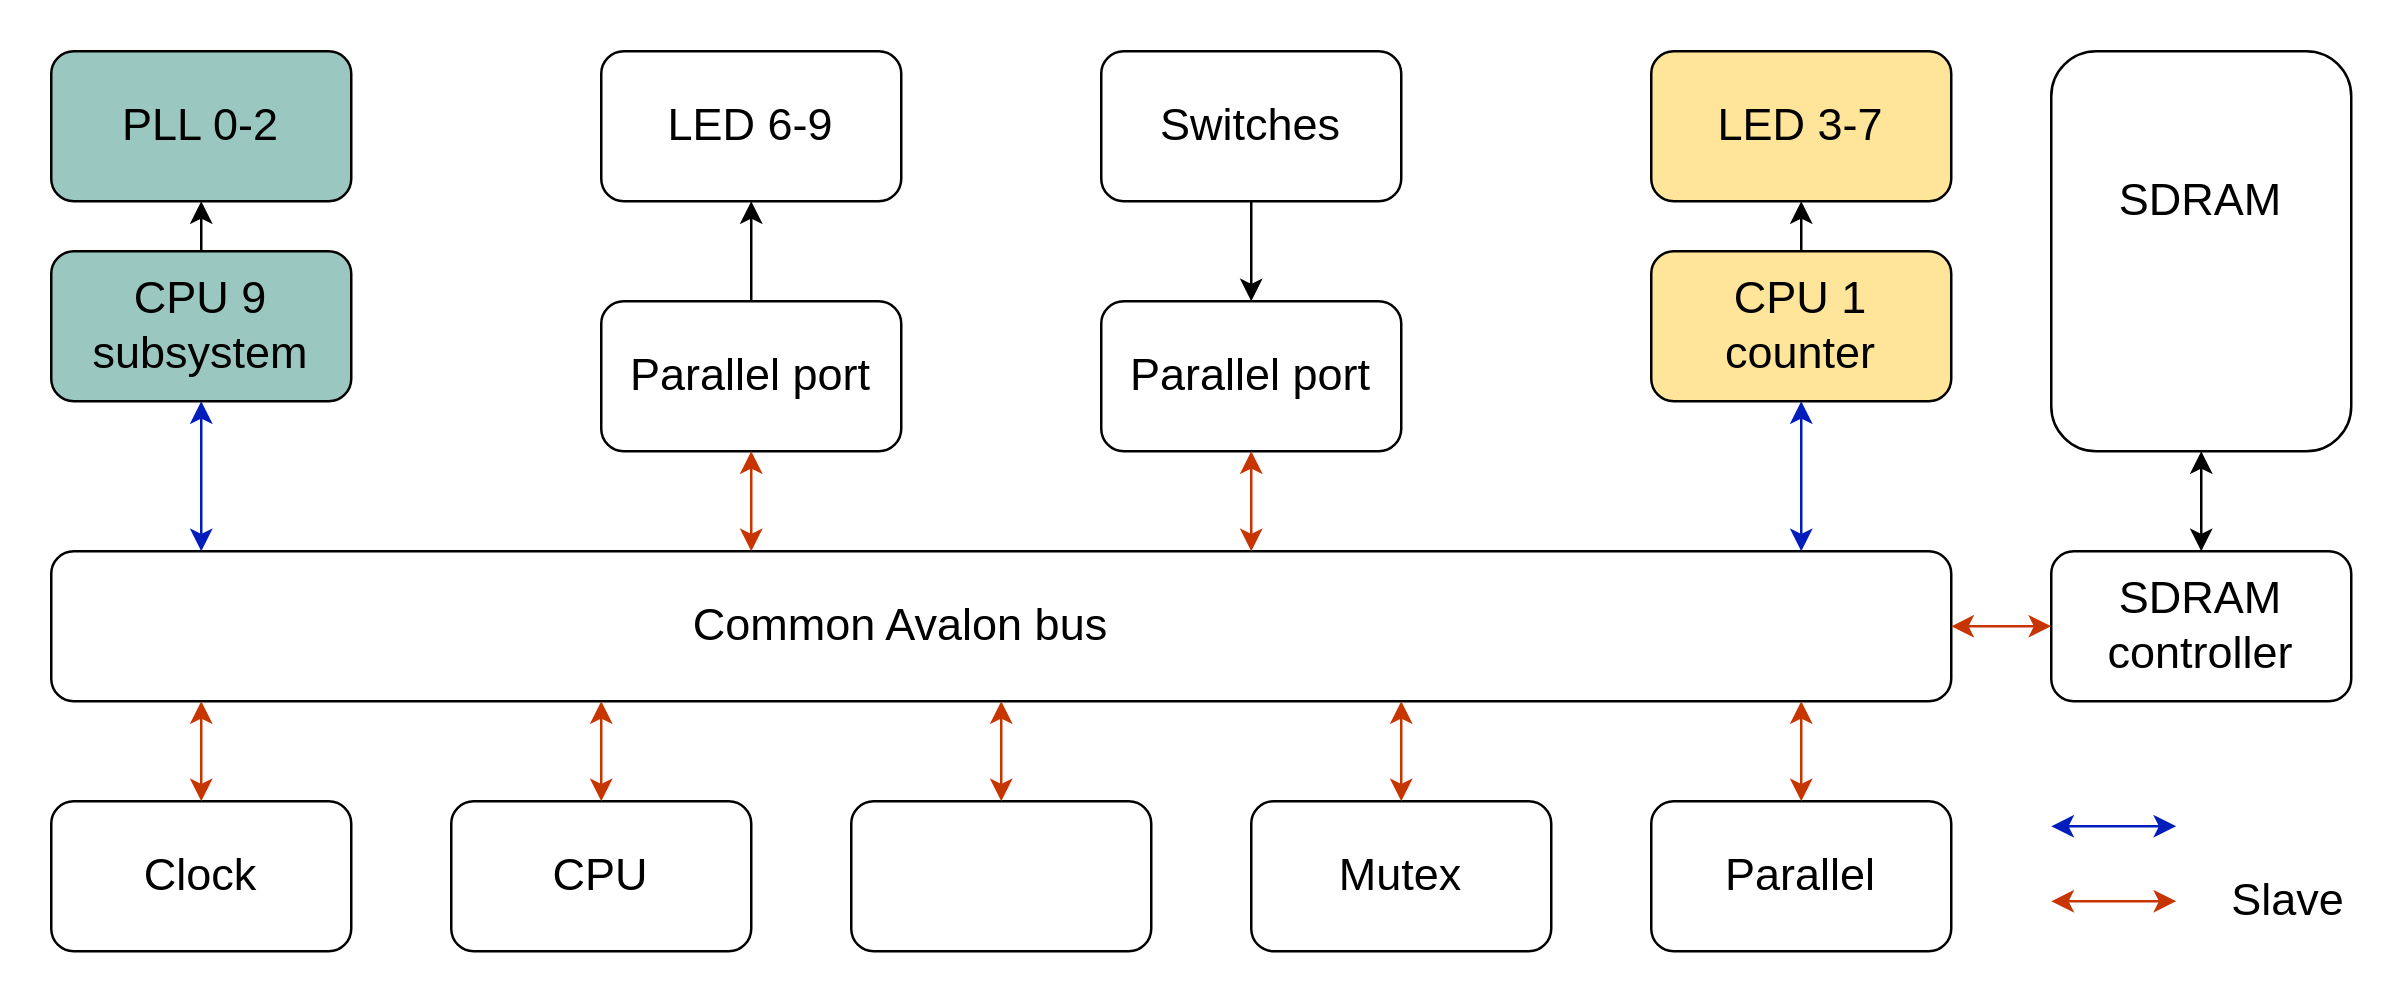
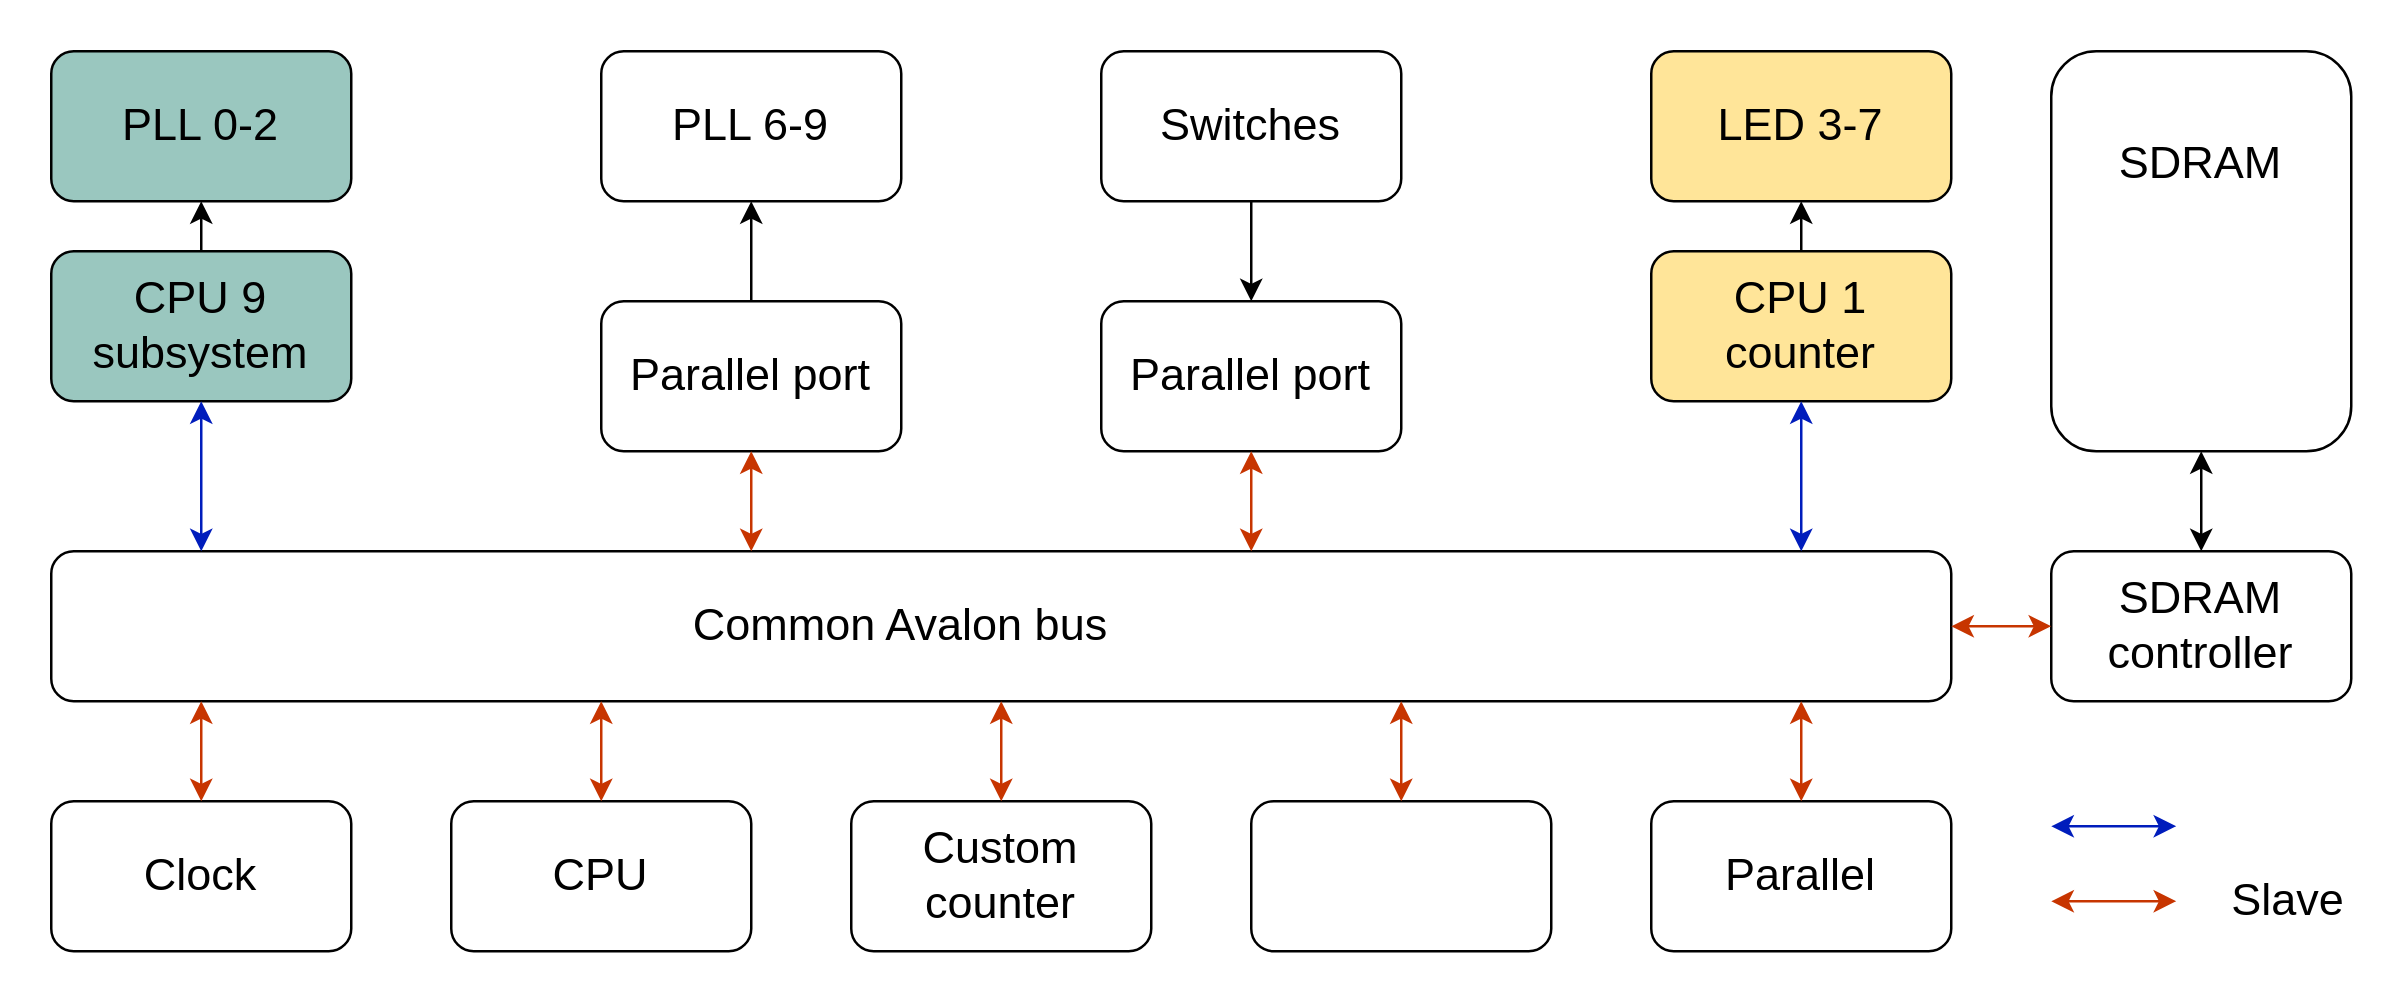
(751, 126) -> (751, 126)
(2201, 201) -> (2201, 164)
none -> (1001, 876)
(1401, 876) -> none
